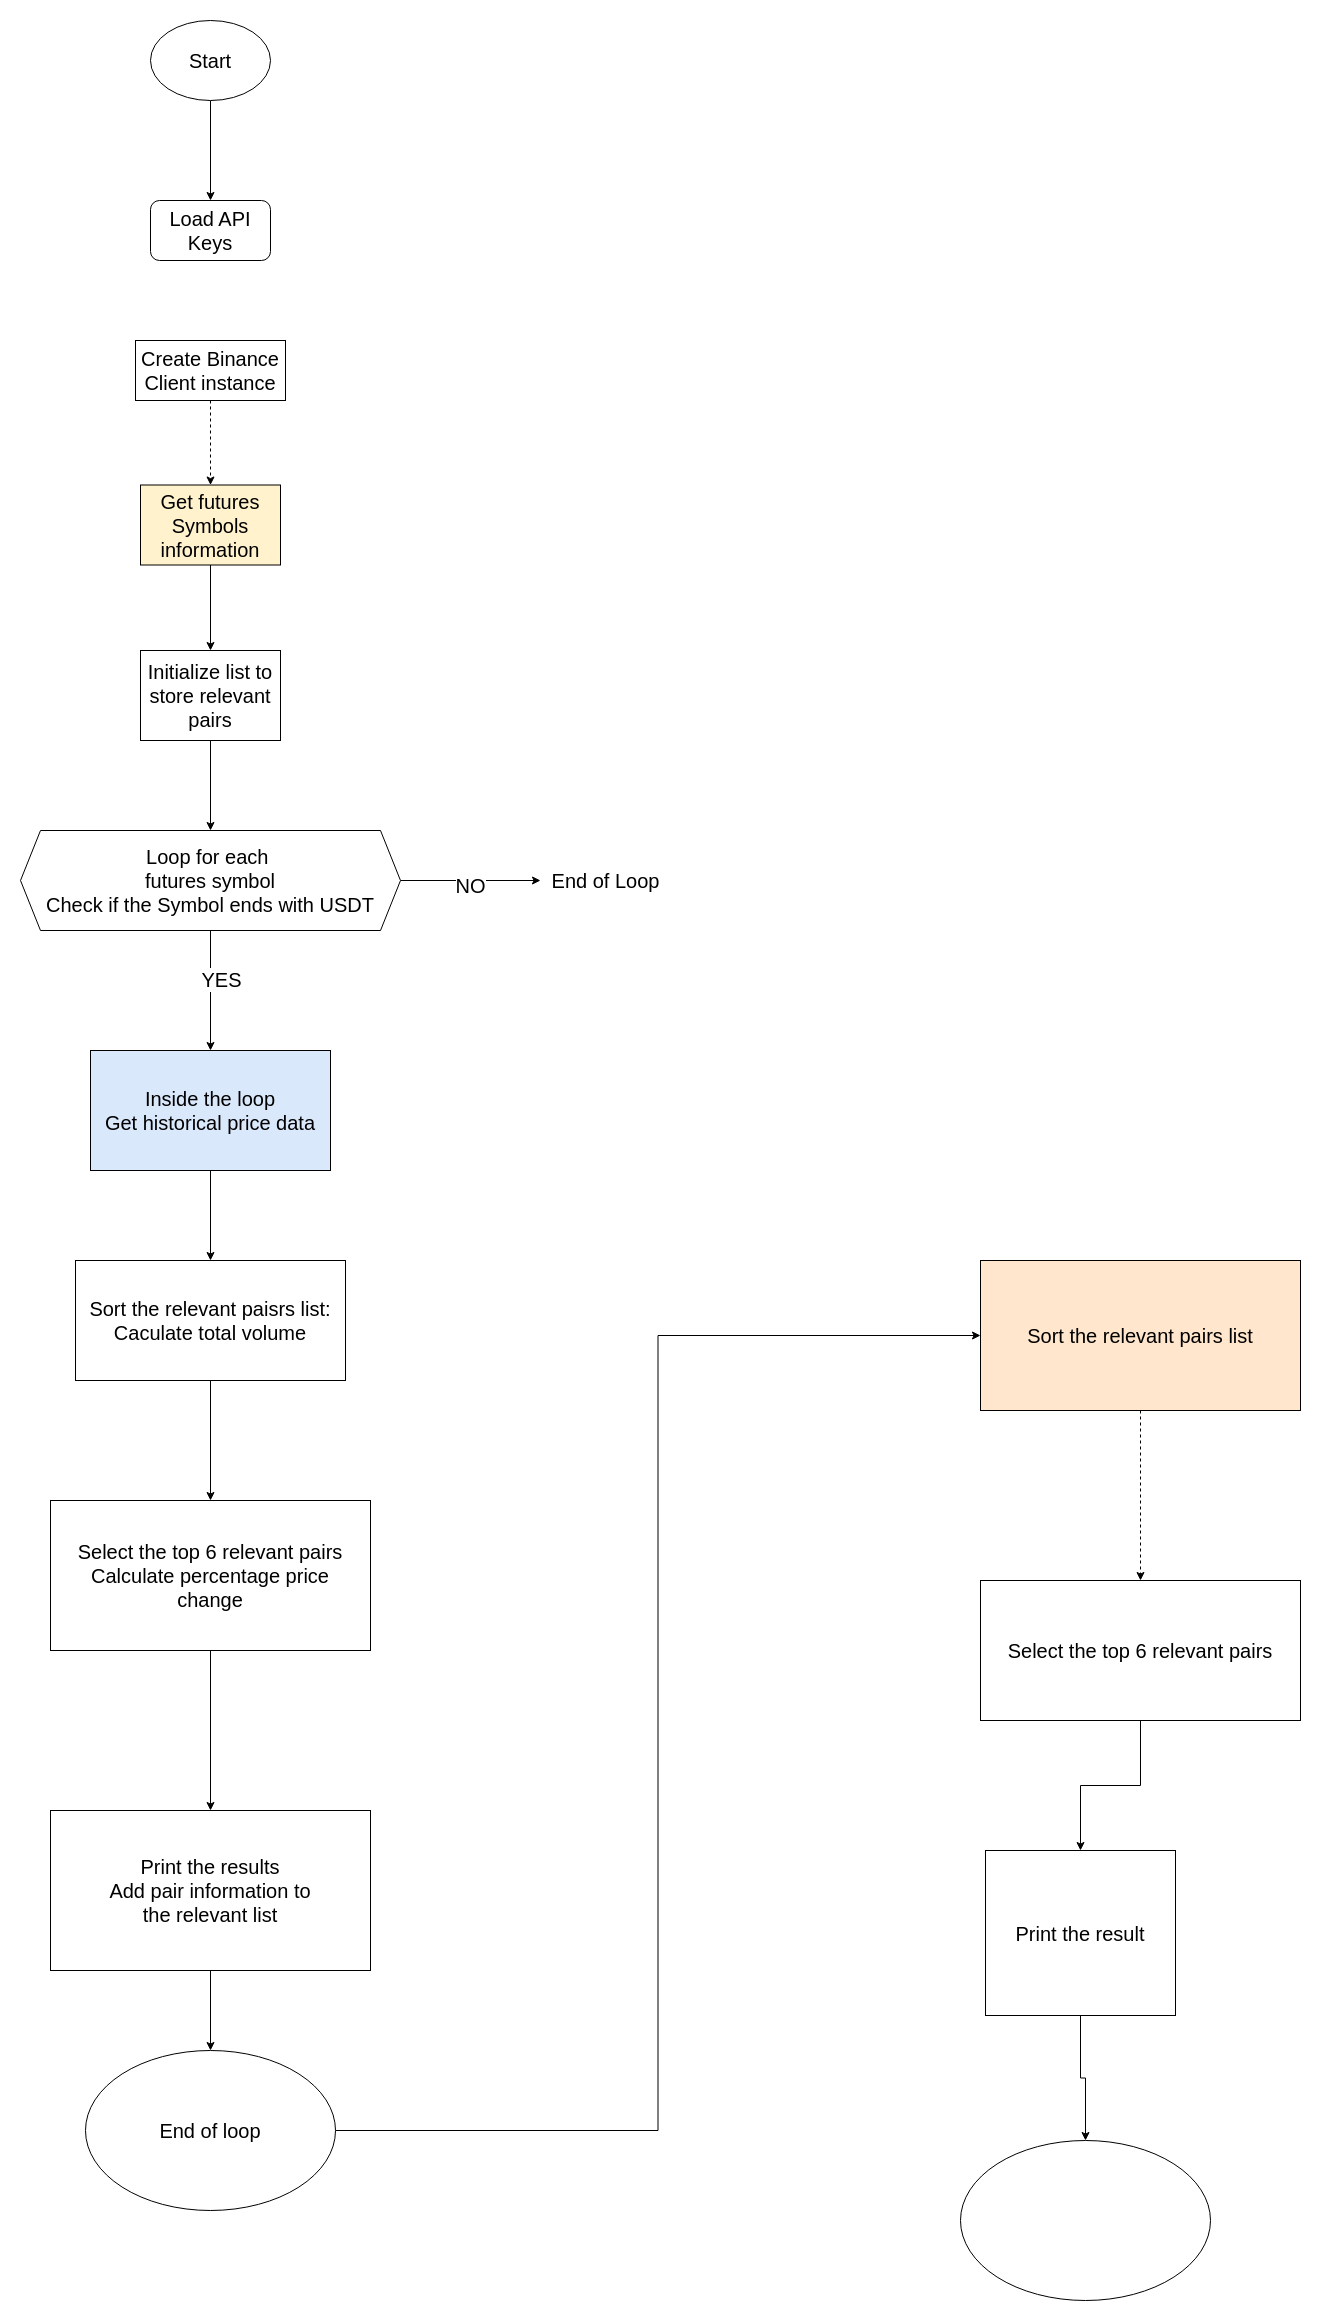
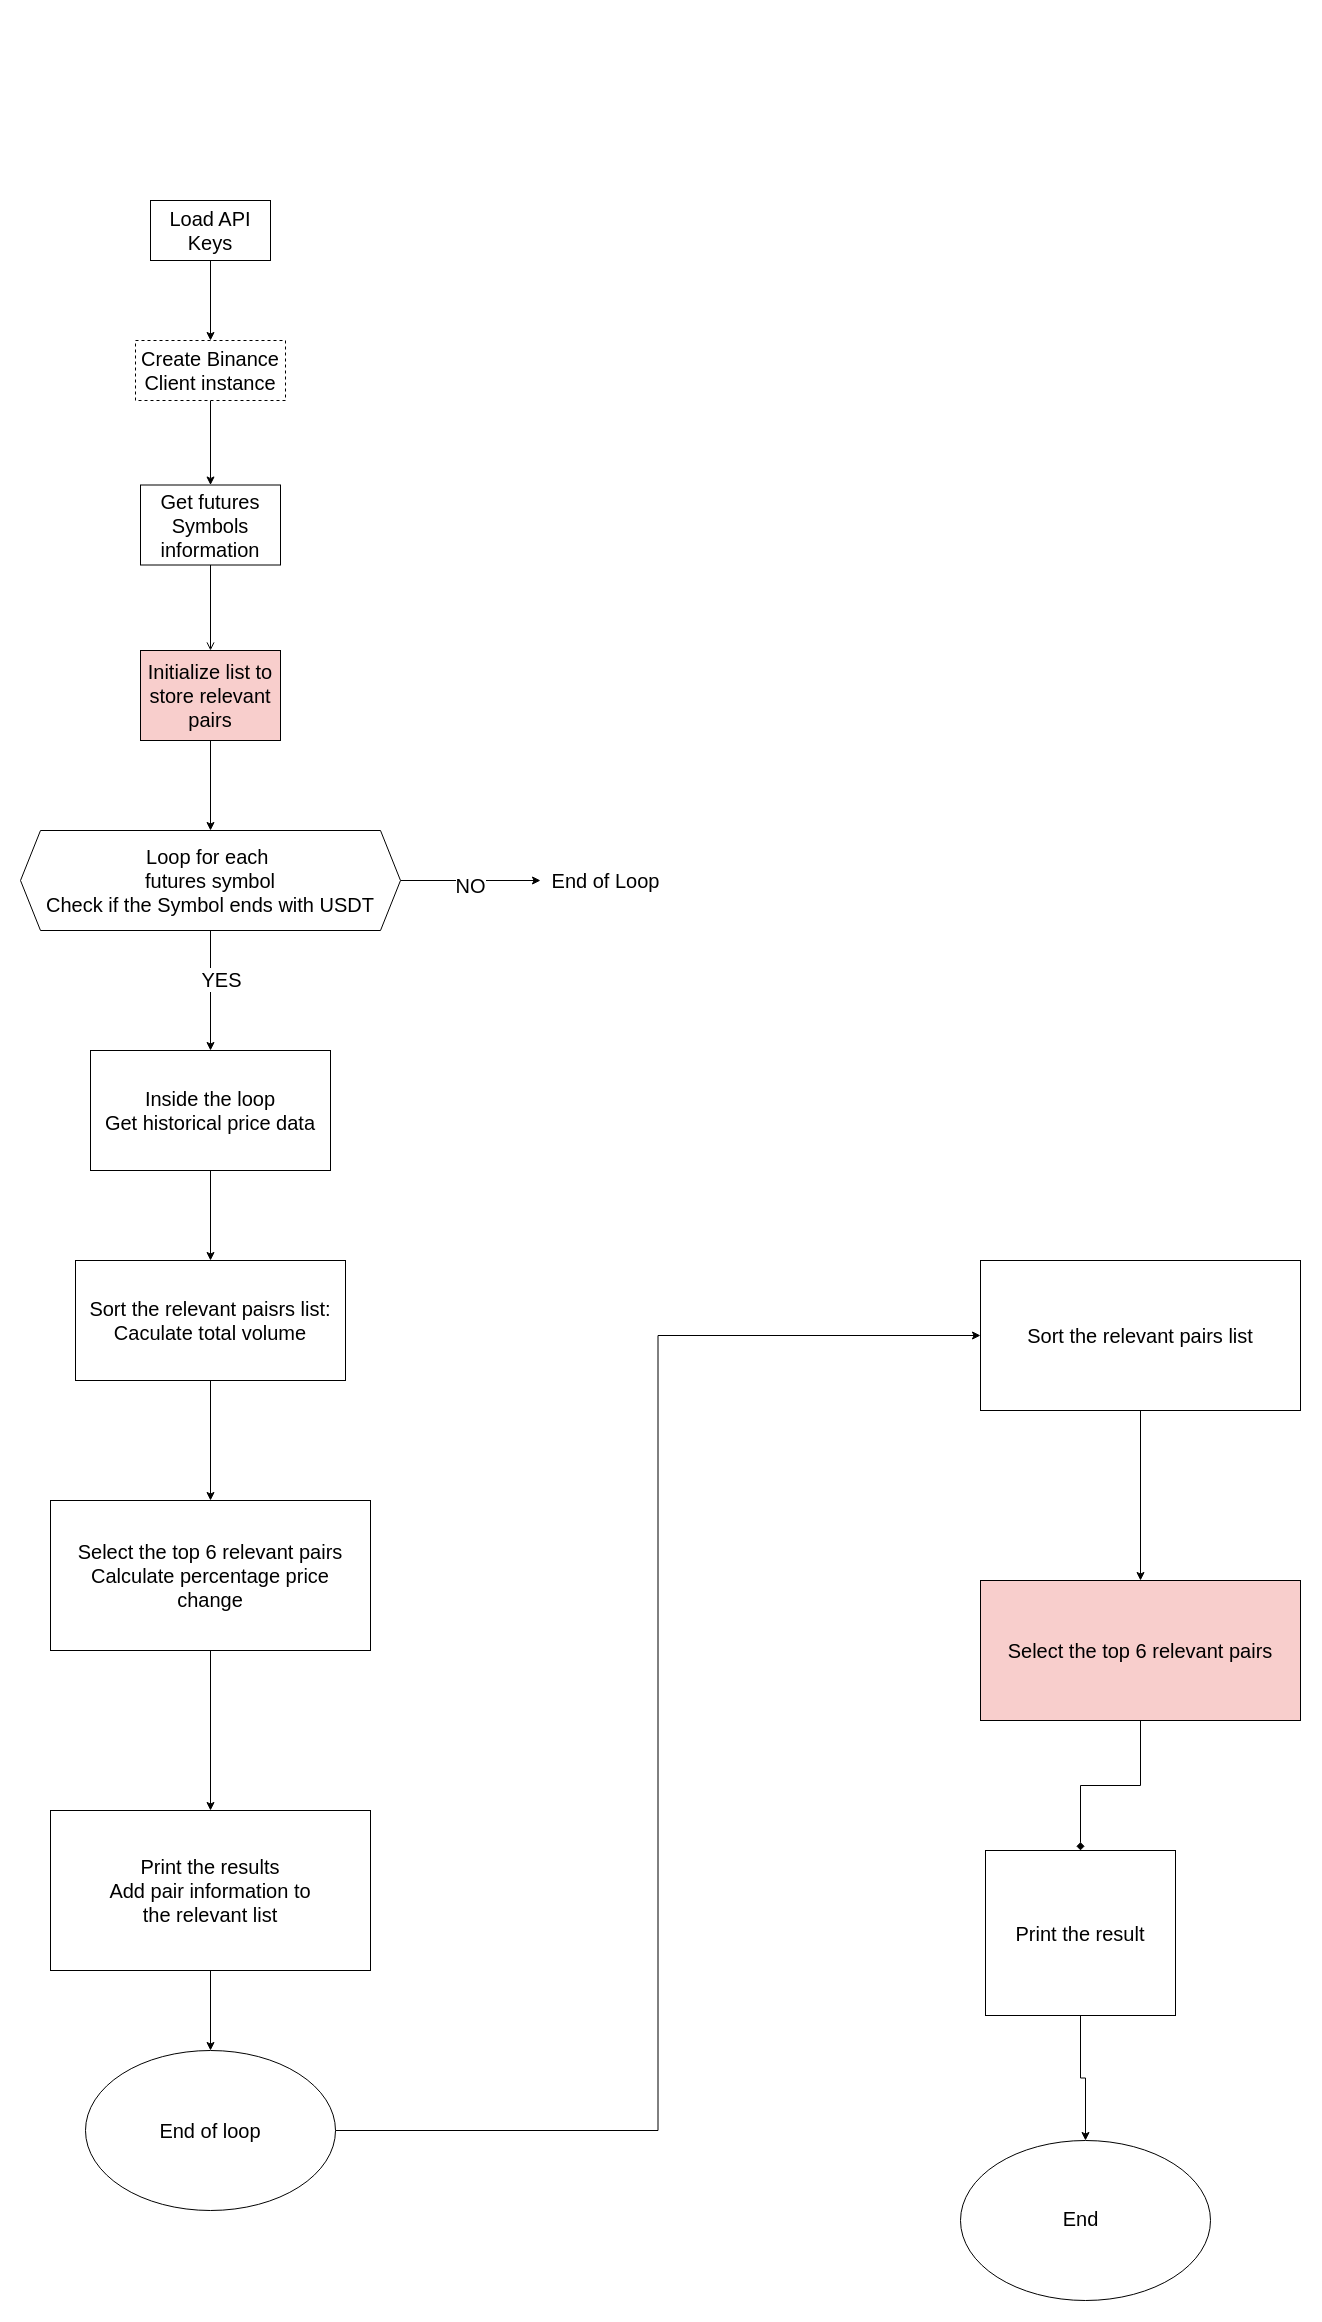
(211, 61) -> none
(211, 147) -> none
(211, 231) -> (211, 231)
none -> (211, 297)
(211, 371) -> (211, 371)
(211, 440) -> (211, 440)
(211, 525) -> (211, 525)
(211, 642) -> (211, 644)
(211, 696) -> (211, 696)
(211, 1111) -> (211, 1111)
(1141, 1336) -> (1141, 1336)
(1141, 1493) -> (1141, 1493)
(1141, 1651) -> (1141, 1651)
(1081, 1842) -> (1081, 1842)
none -> (1081, 2231)
